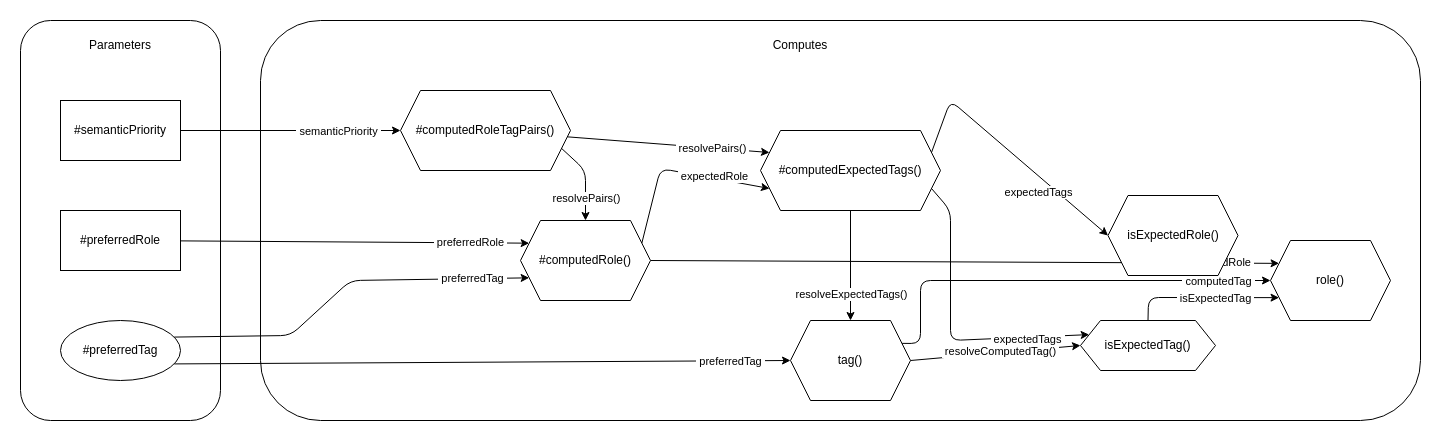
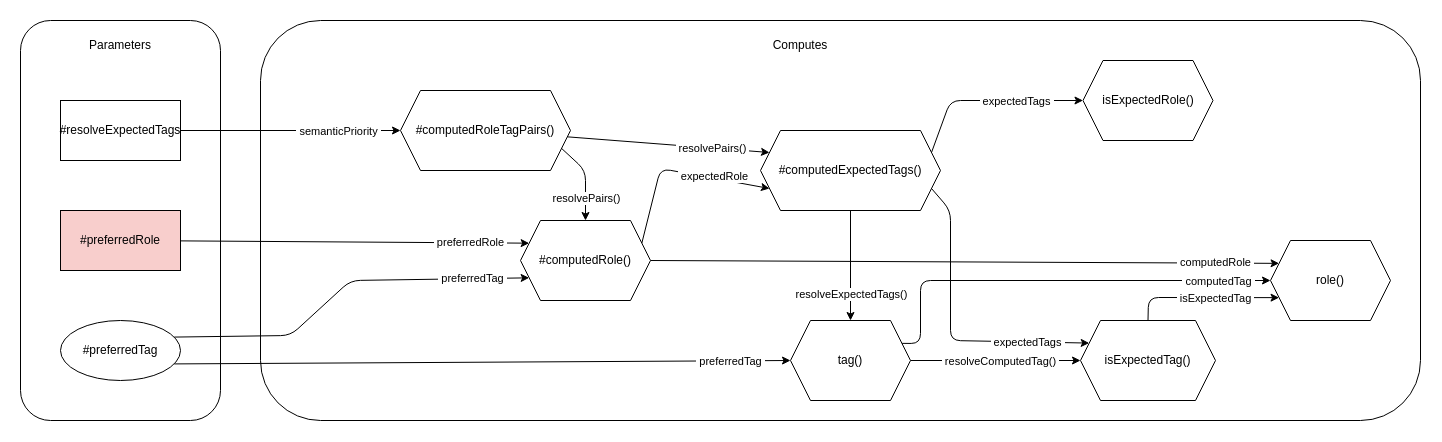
(121, 131) -> (121, 131)
(1173, 236) -> (1148, 101)
(121, 241) -> (121, 241)
(1148, 346) -> (1148, 361)
